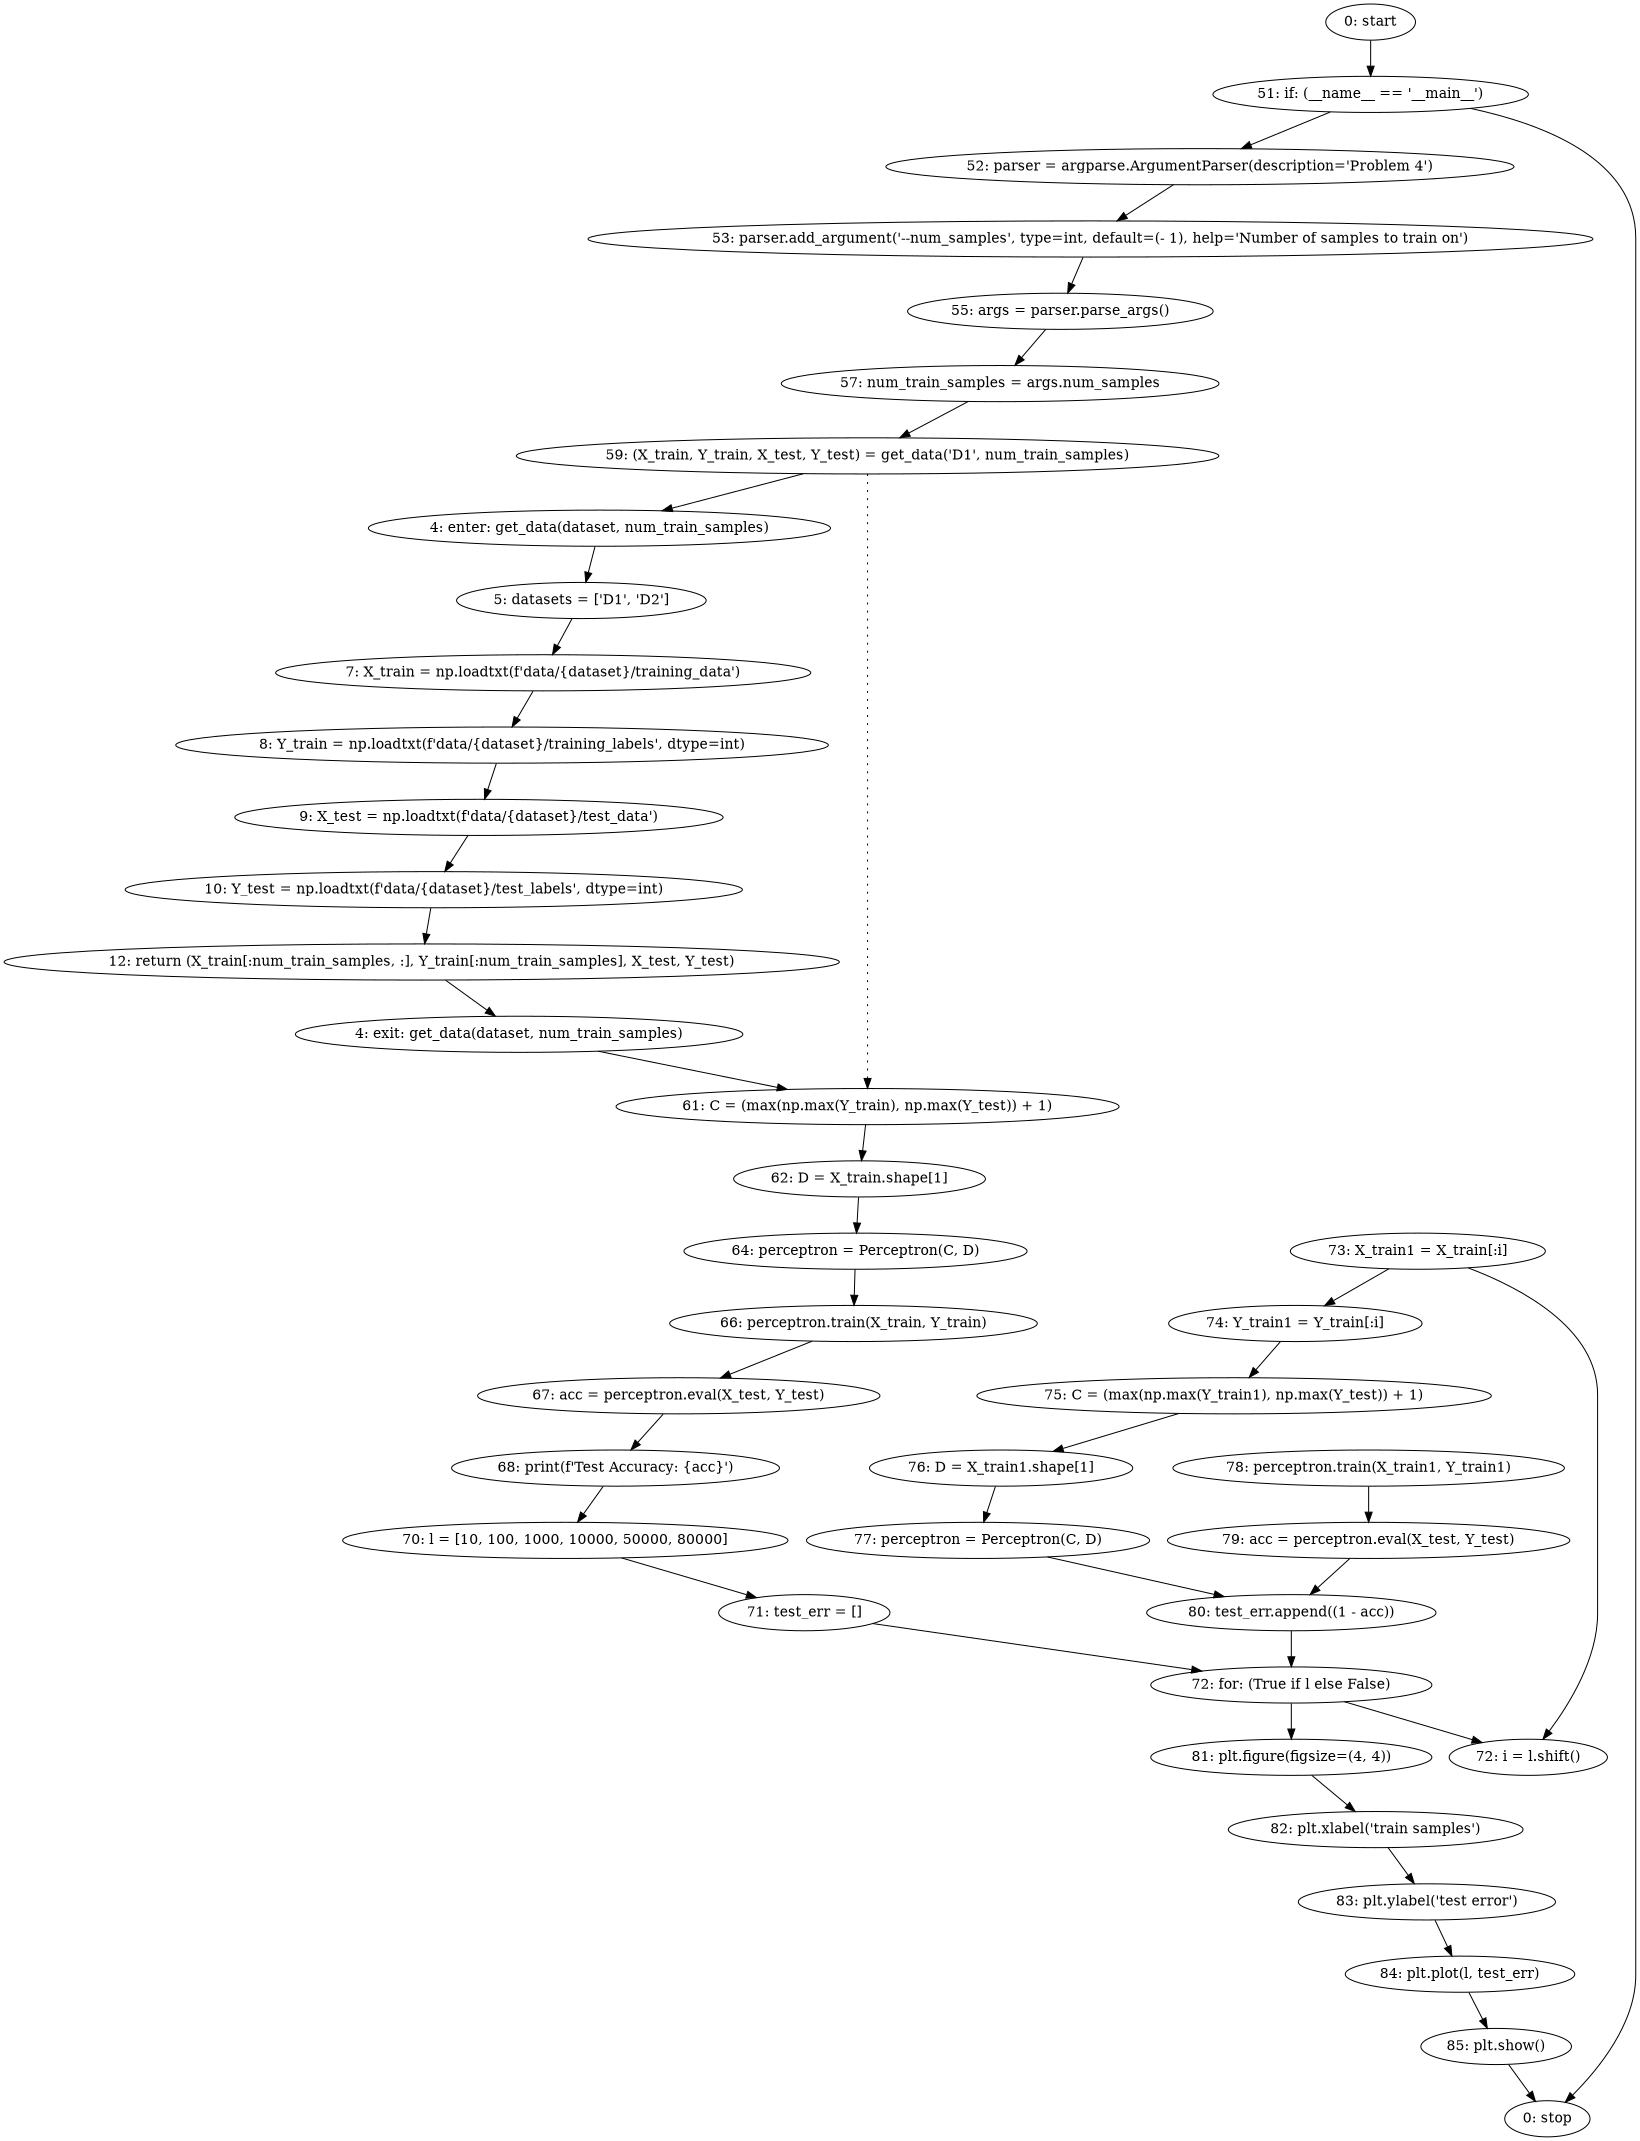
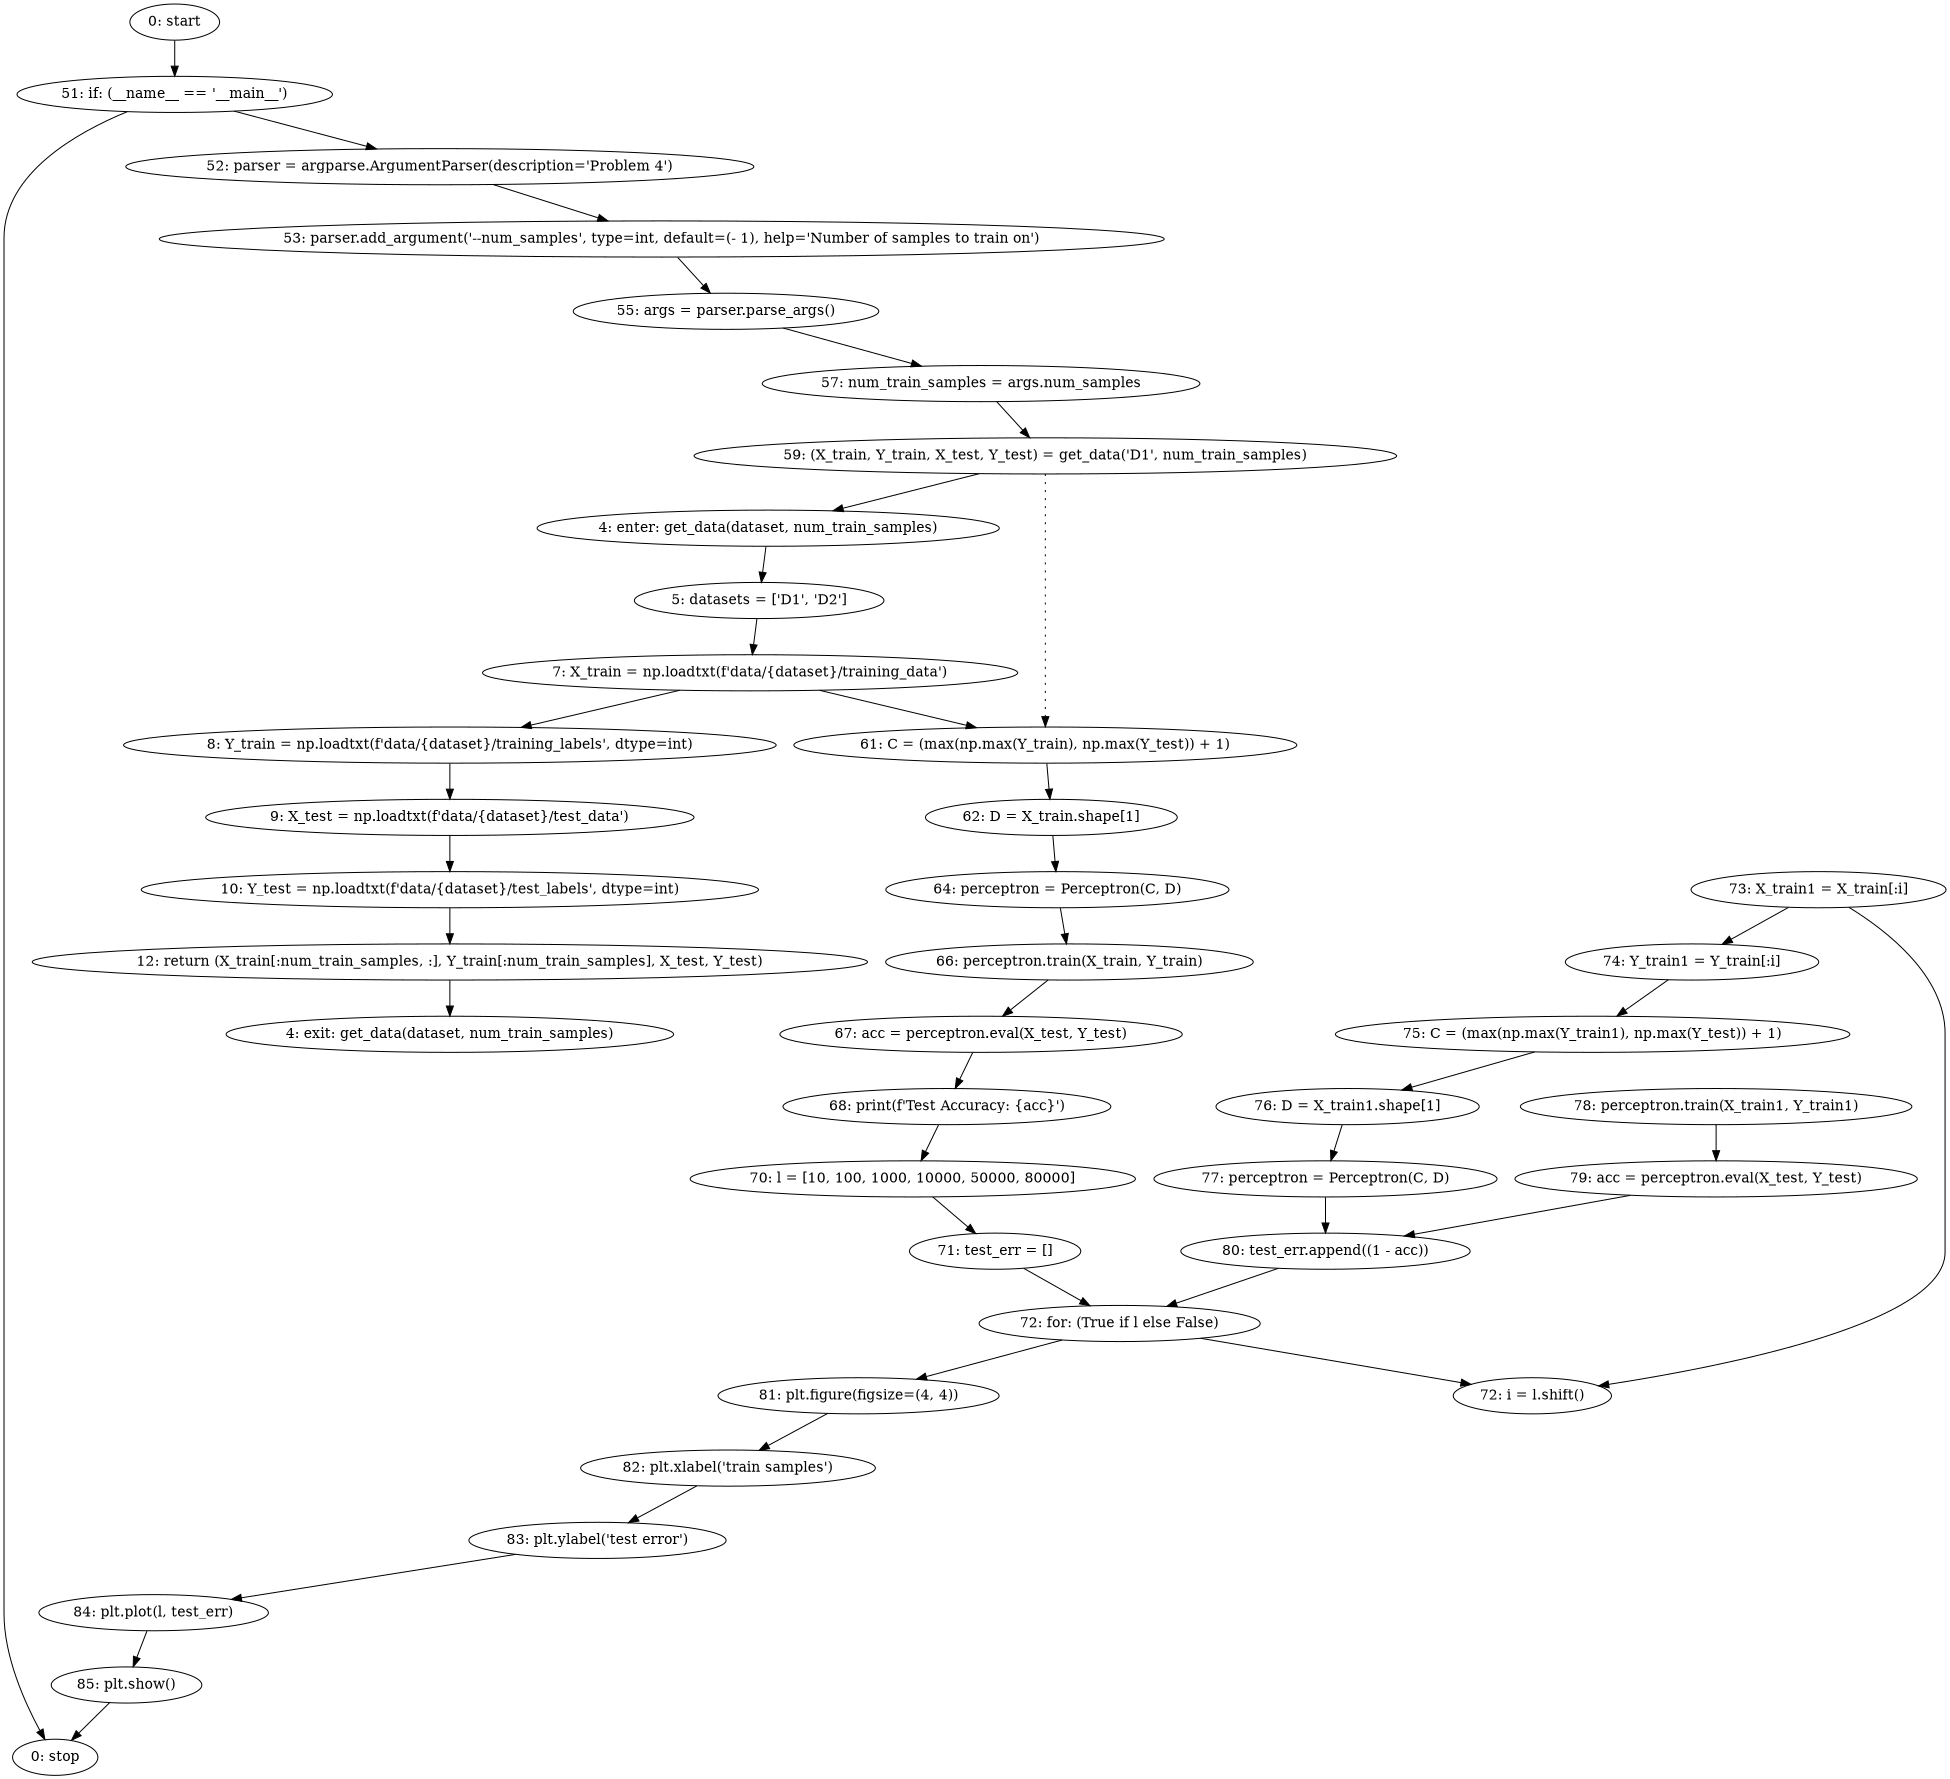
(688, 1069) -> (893, 708)
